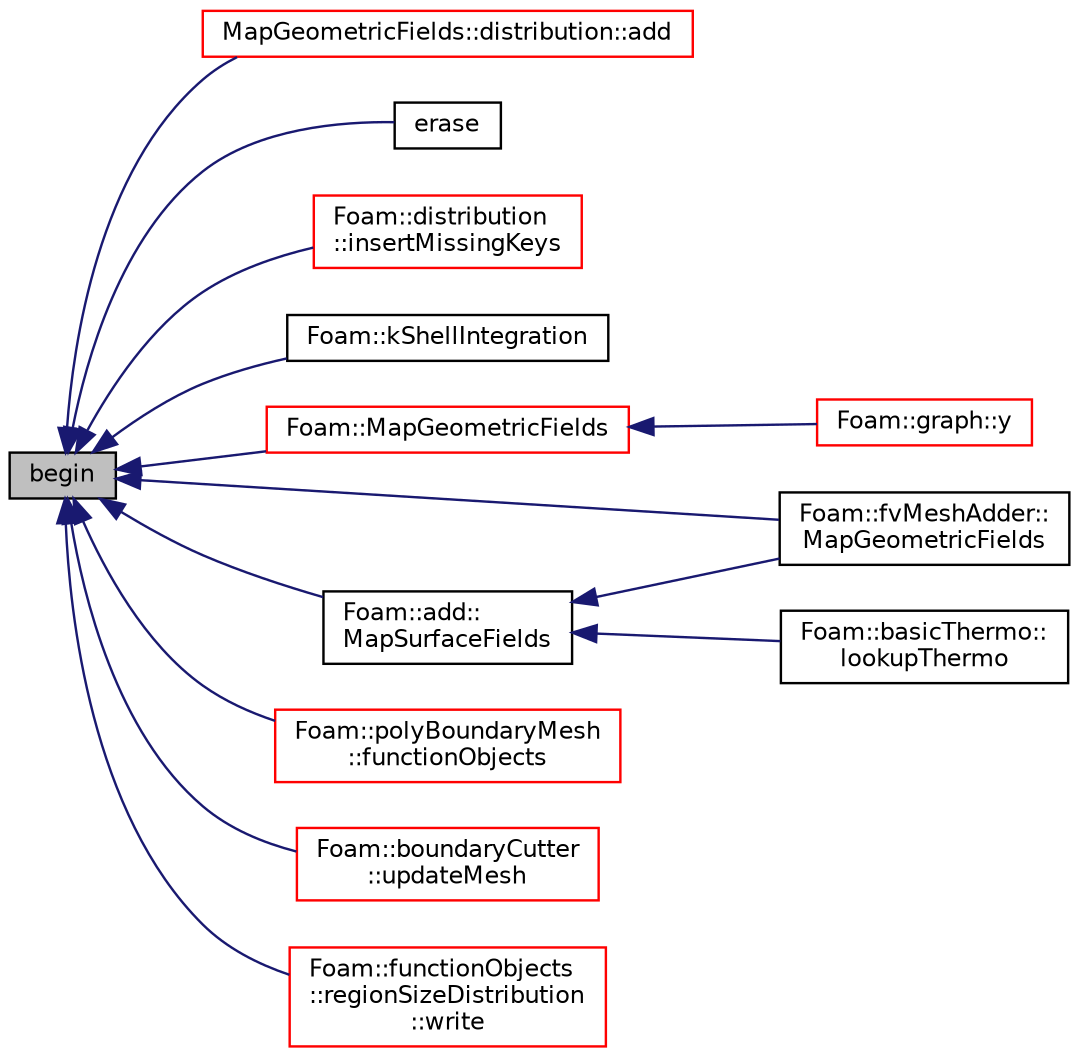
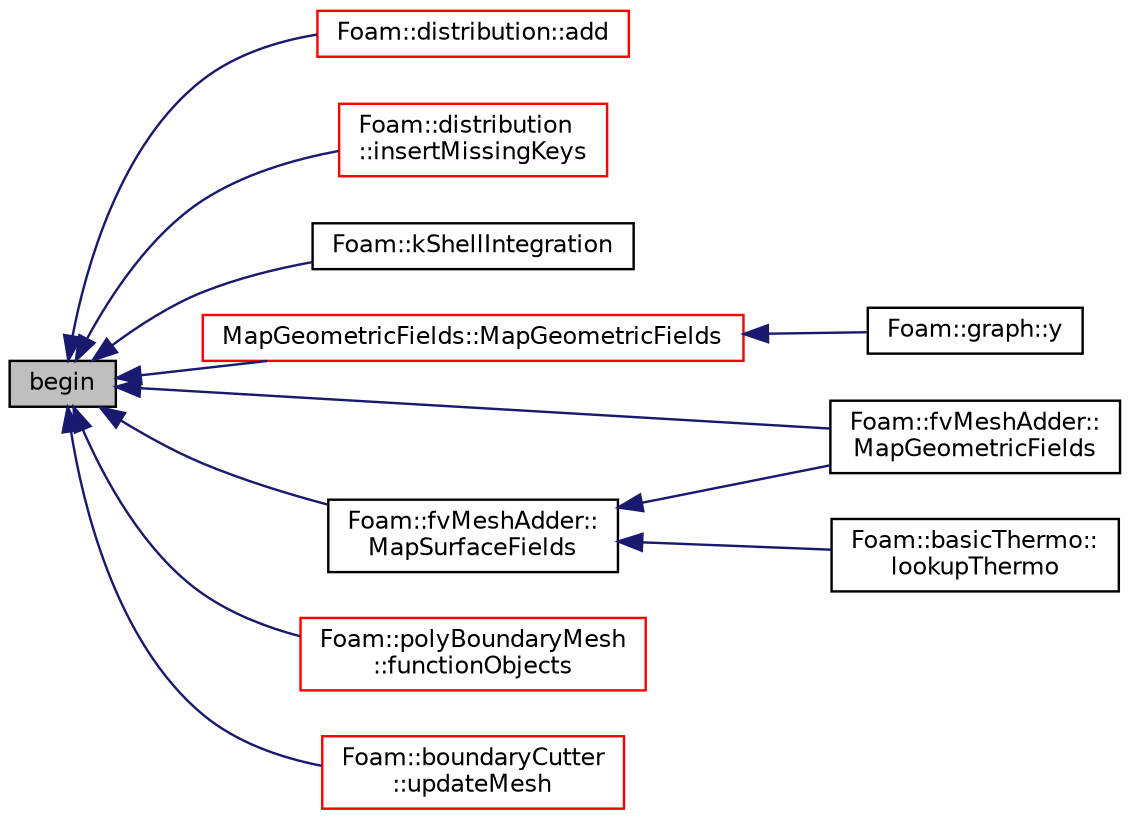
(448, 34) -> (473, 34)
(448, 126) -> none
(925, 422) -> (975, 331)
(448, 430) -> (473, 338)
(448, 628) -> (473, 536)
(448, 997) -> none
